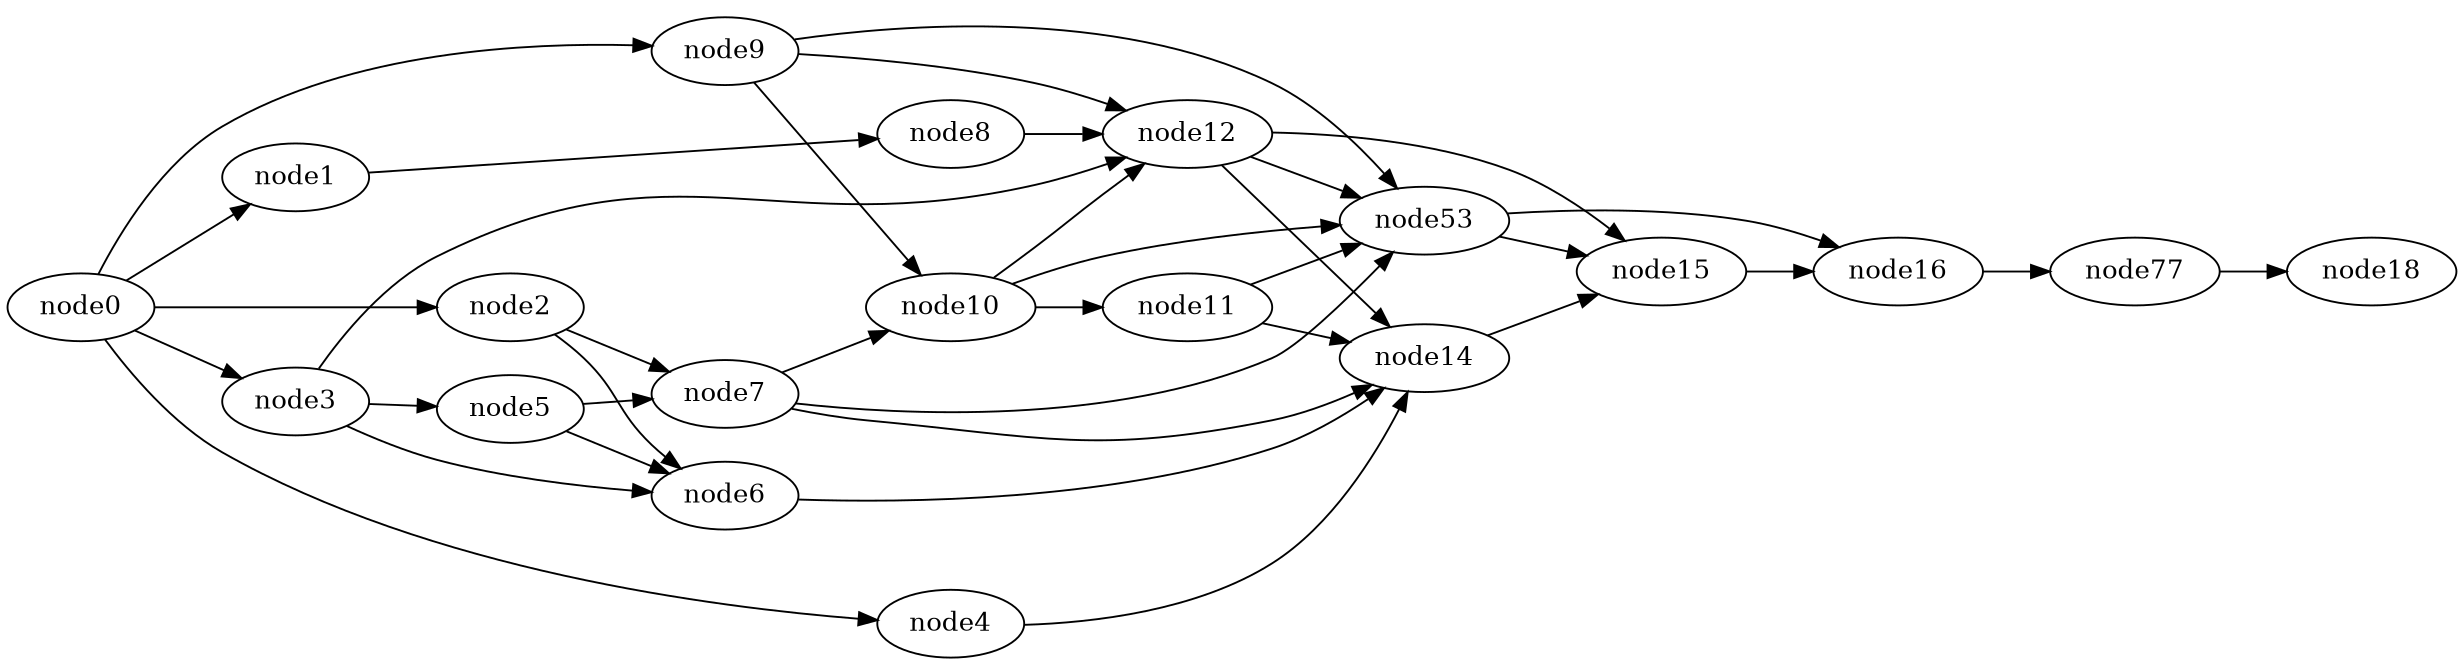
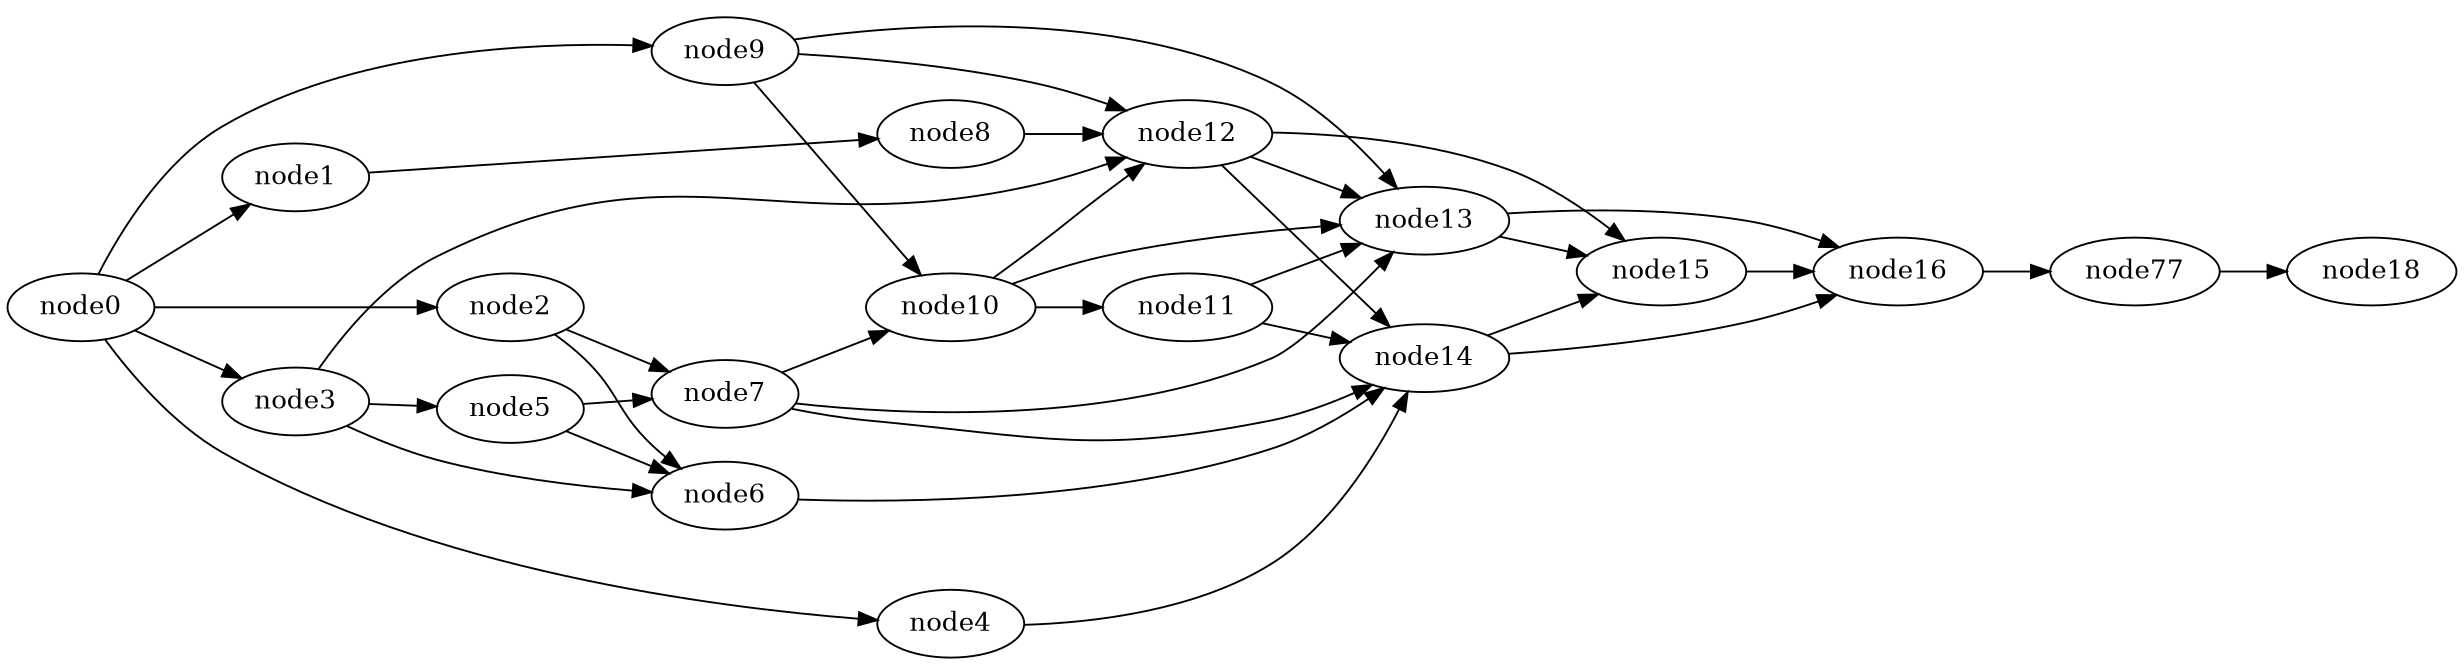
(1424, 221) -> (1424, 221)
none -> (1665, 337)
